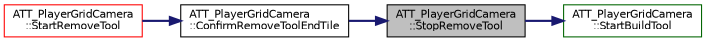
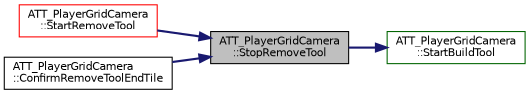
(156, 21) -> (178, 33)
